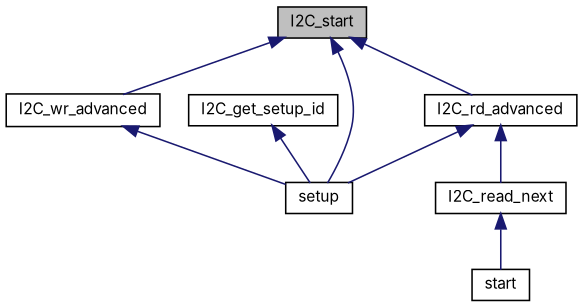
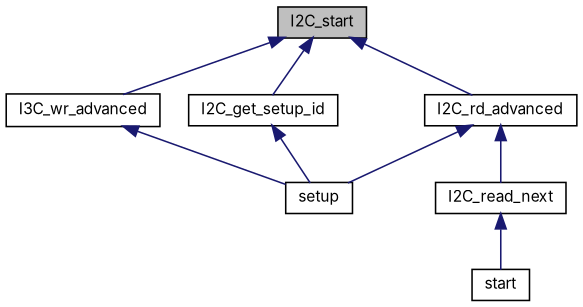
(83, 110) -> (83, 110)
(353, 119) -> (288, 73)
